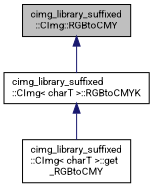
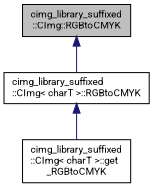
(77, 21) -> (77, 21)
(77, 161) -> (77, 161)
